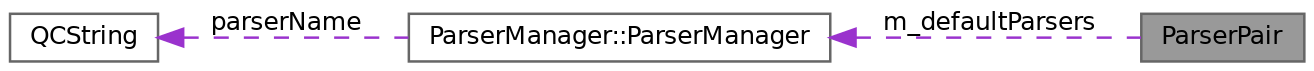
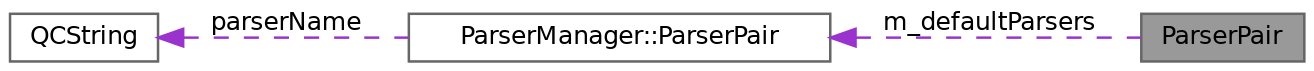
(620, 38) -> (620, 38)
